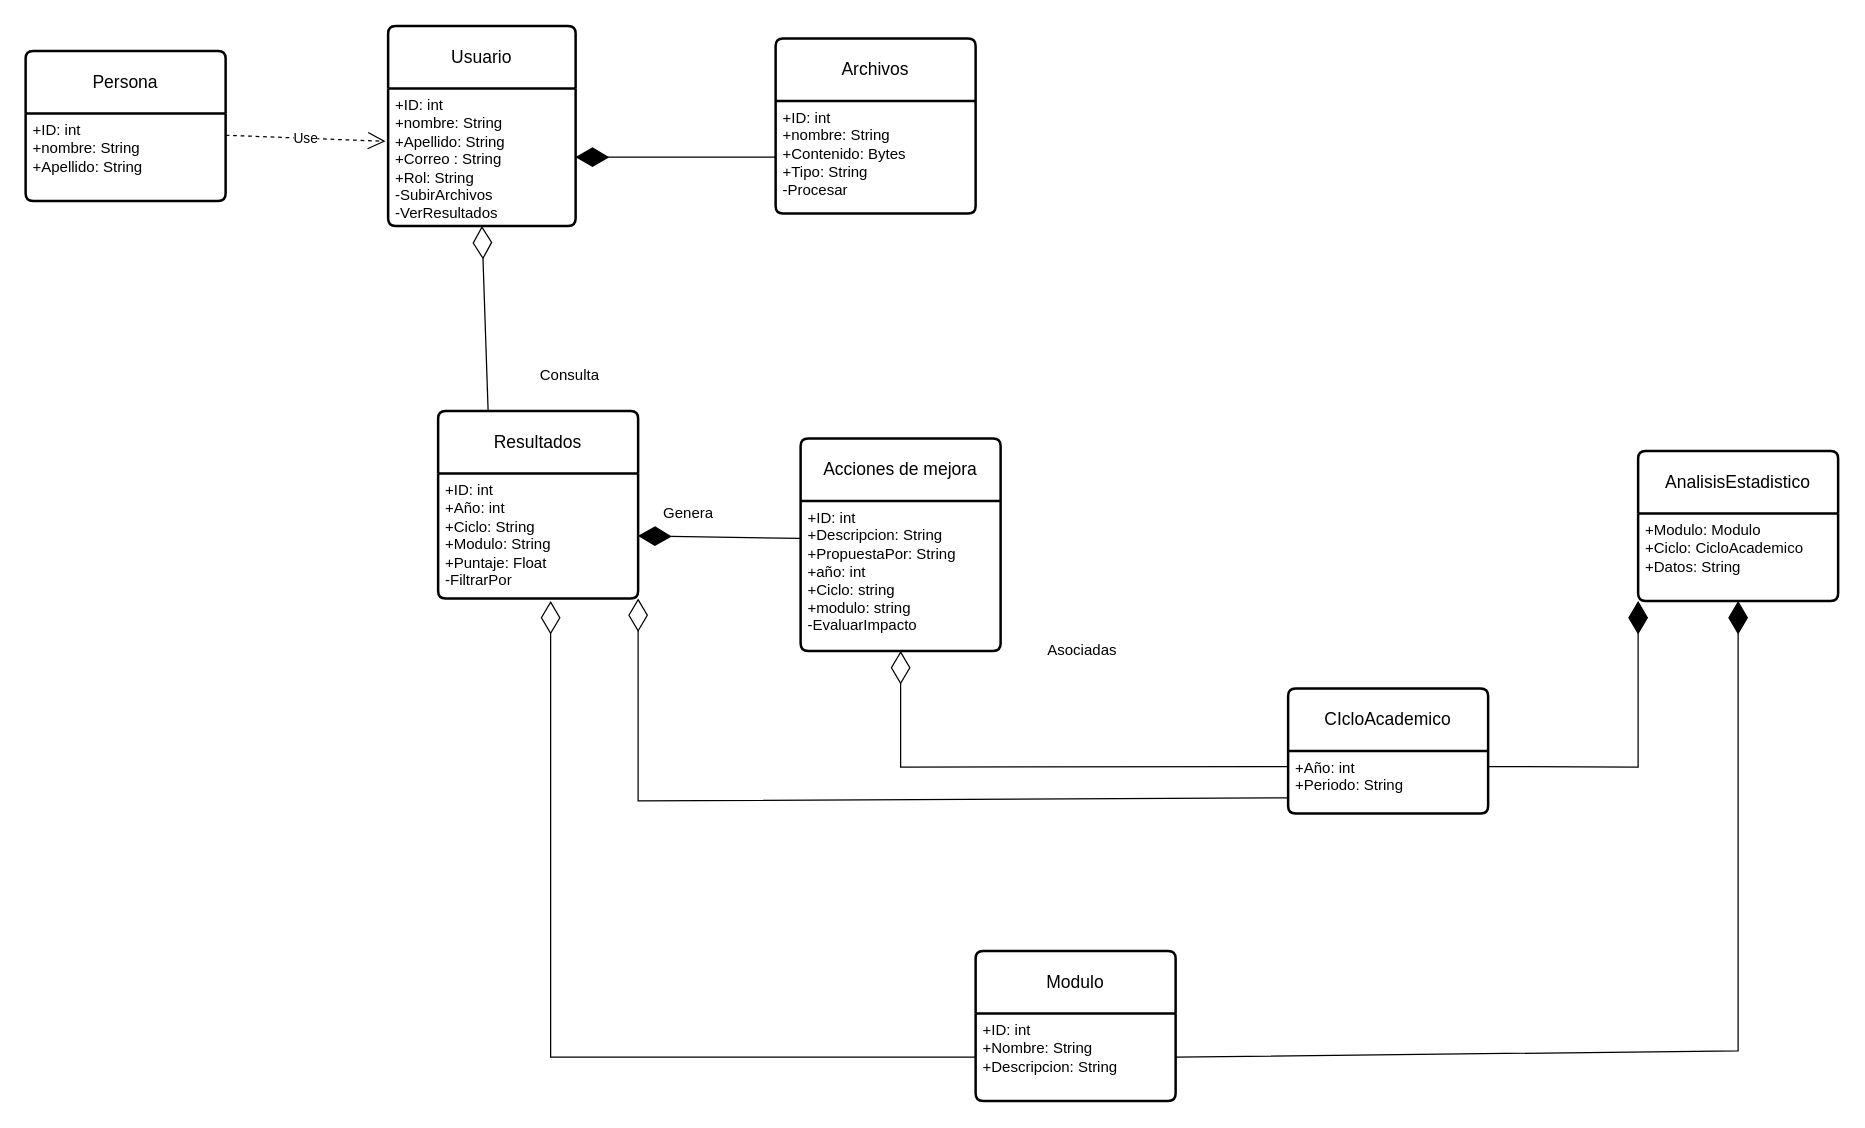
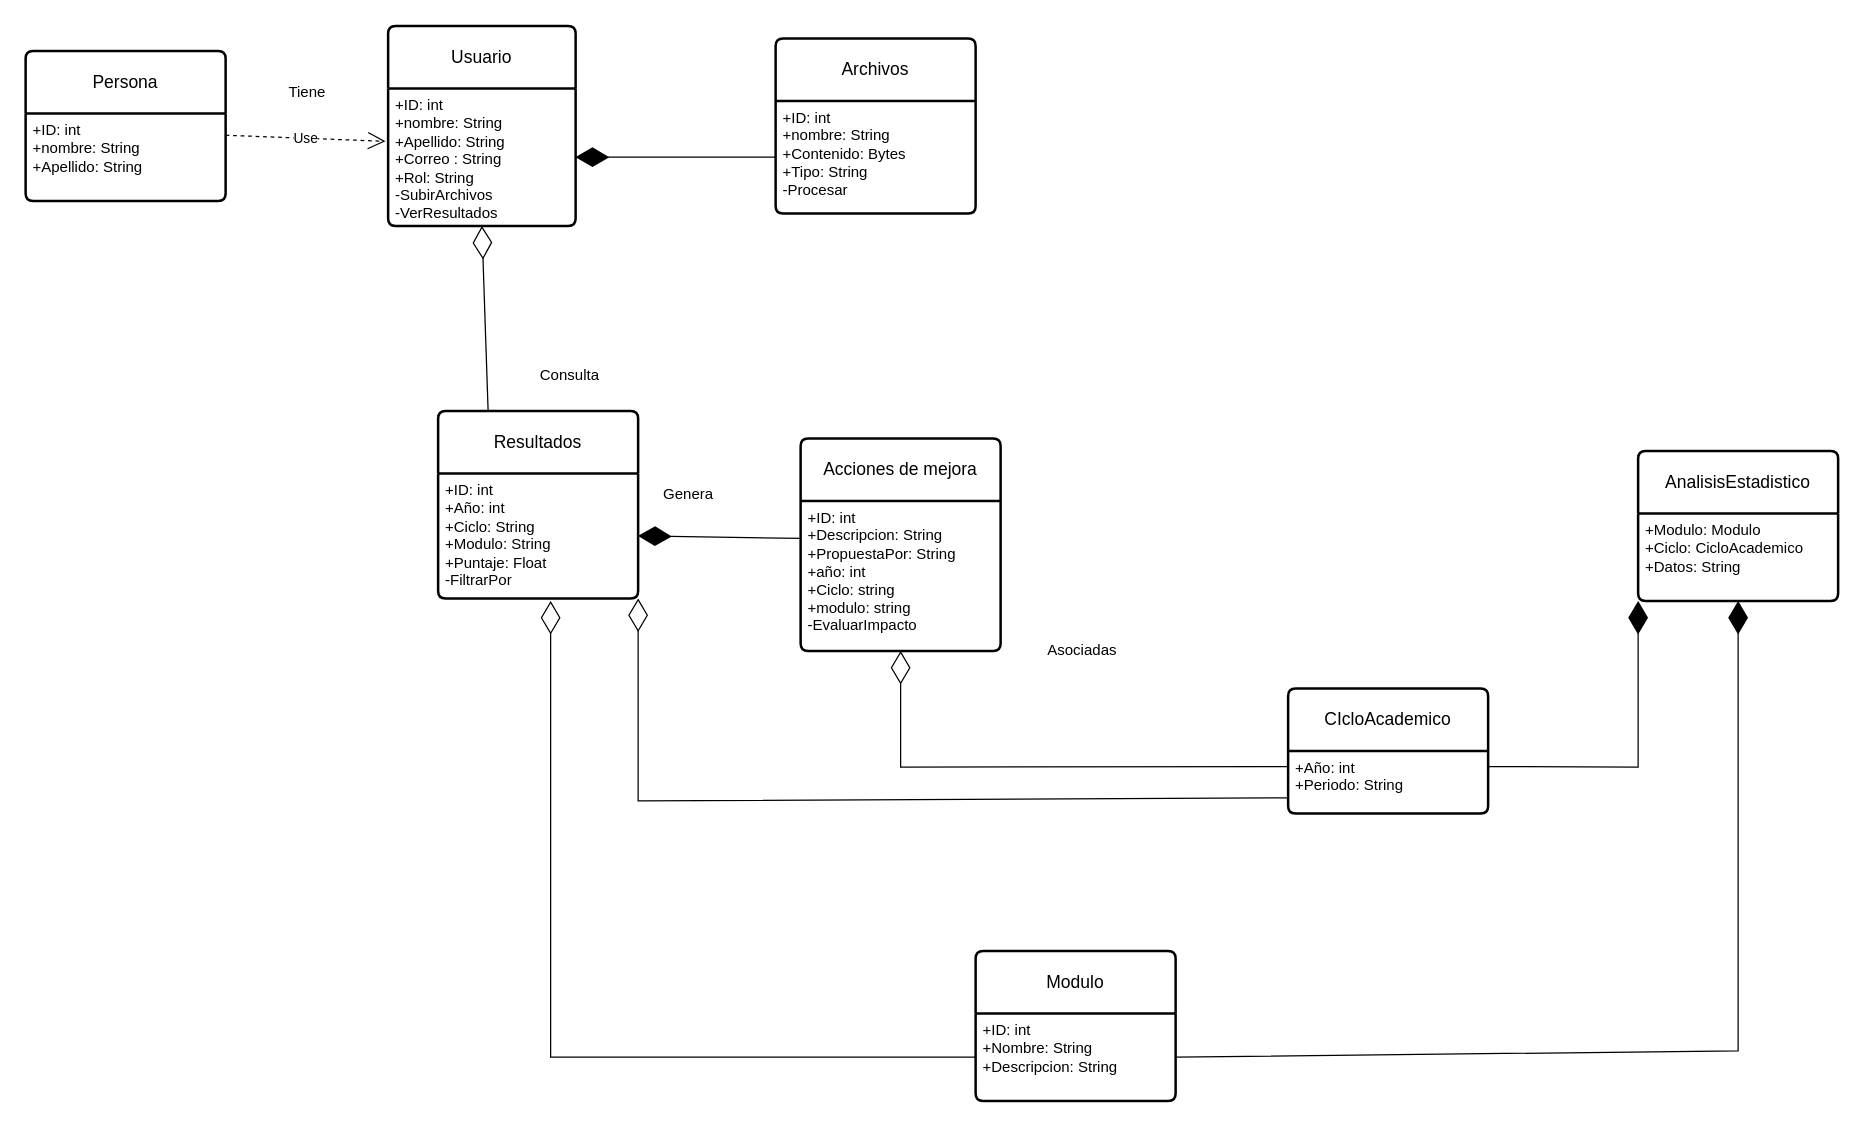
none -> (307, 92)
(688, 513) -> (688, 494)
